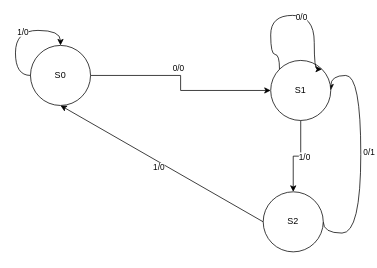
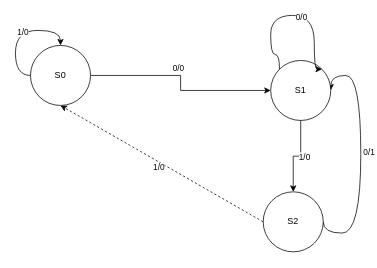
(164, 165) -> (164, 165)
